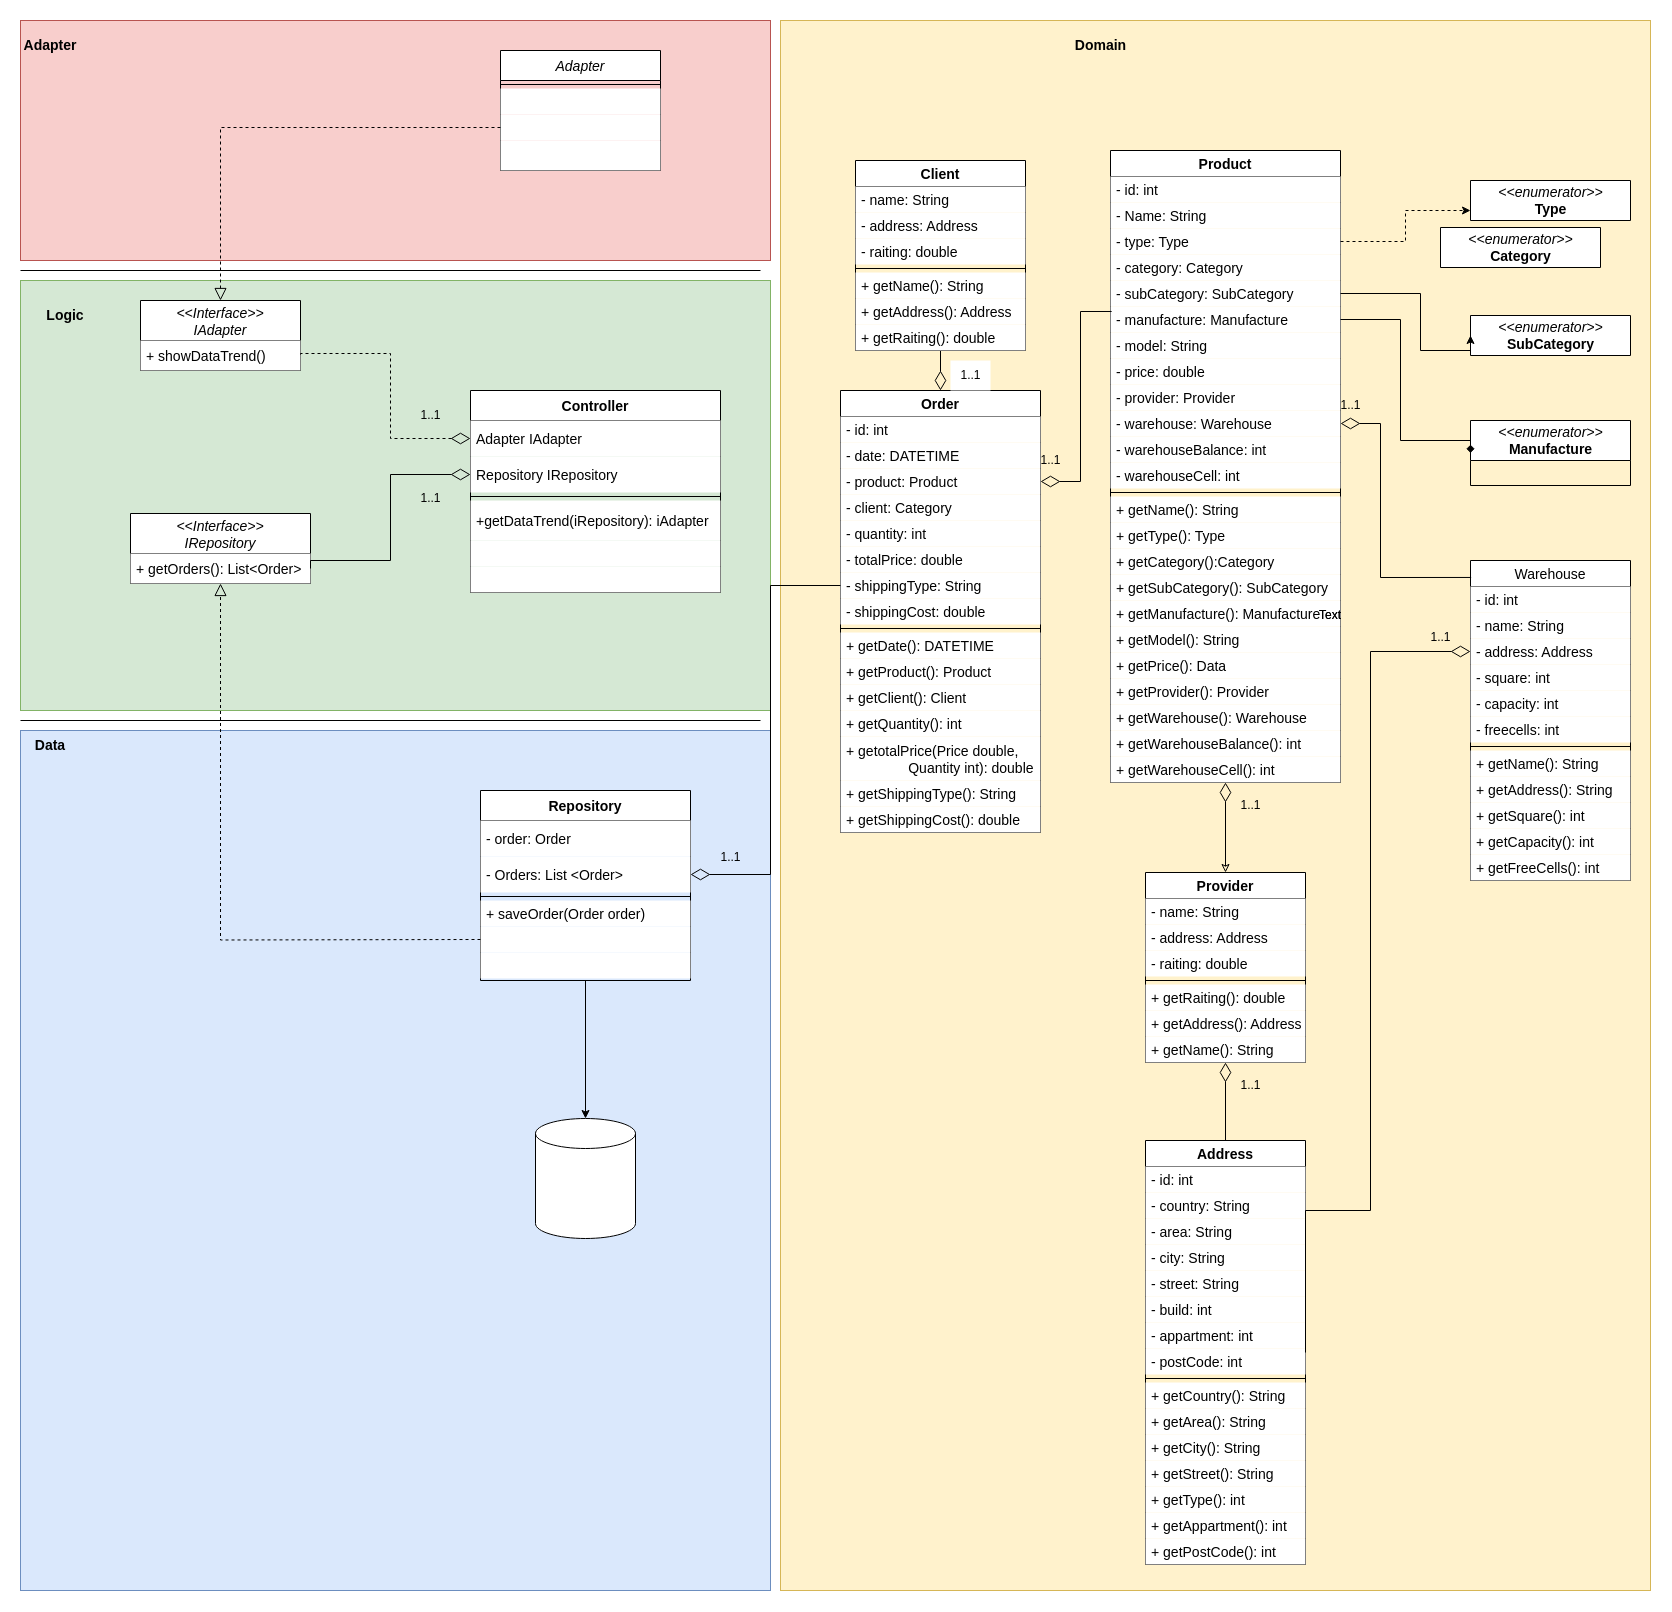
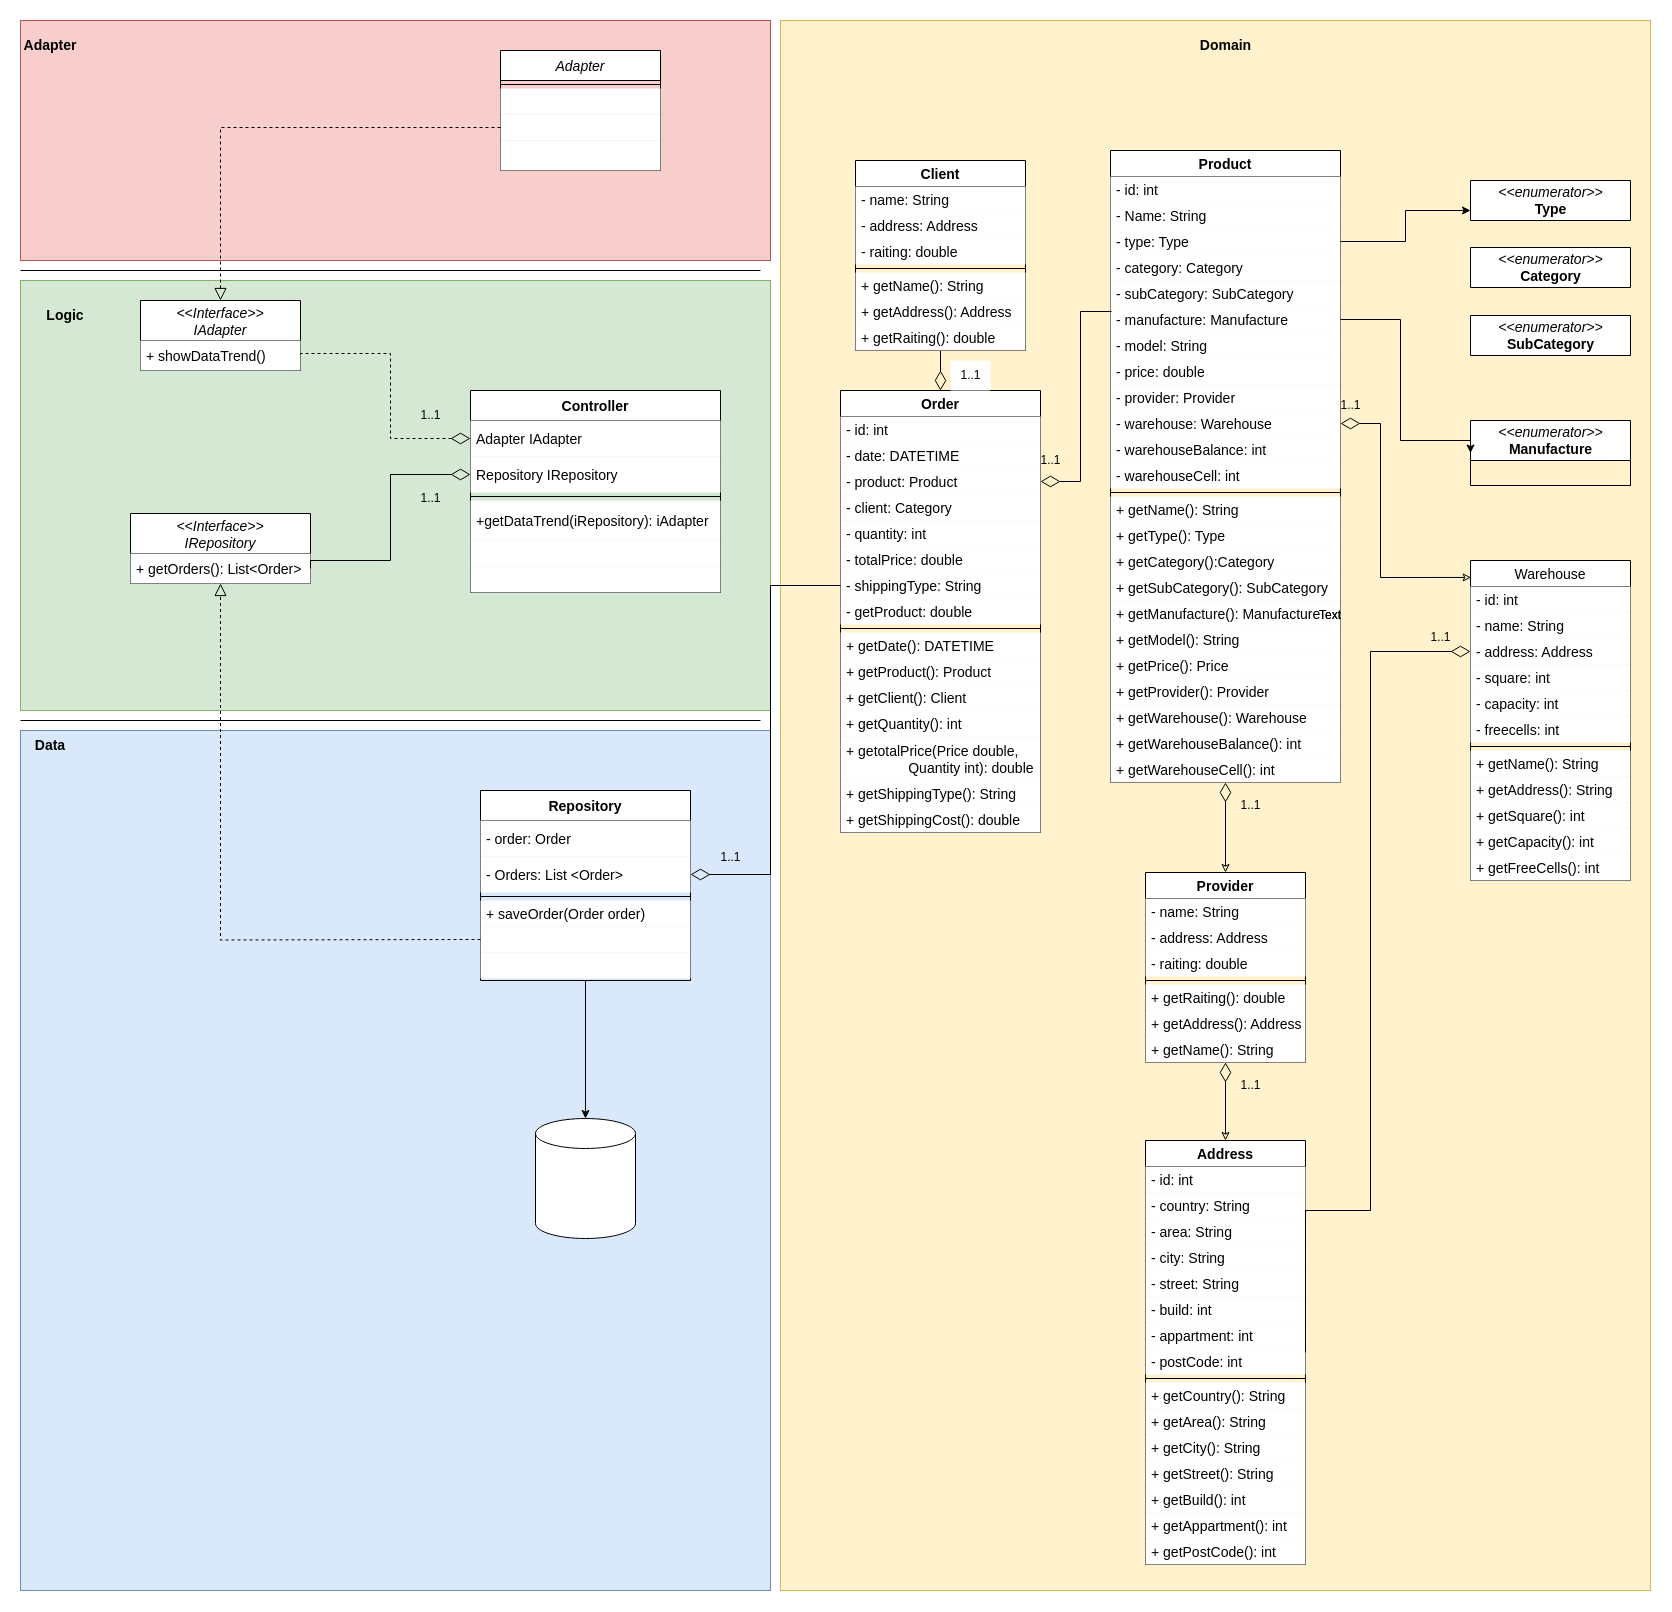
(1101, 46) -> (1226, 46)
(1406, 230) -> (1406, 230)
(1521, 248) -> (1551, 268)
(1421, 312) -> none
(1471, 444) -> (1471, 445)
(1465, 577) -> (1463, 577)
(921, 612) -> (917, 612)
(1179, 666) -> (1181, 666)
(1226, 1134) -> (1226, 1132)
(1206, 1500) -> (1207, 1500)
